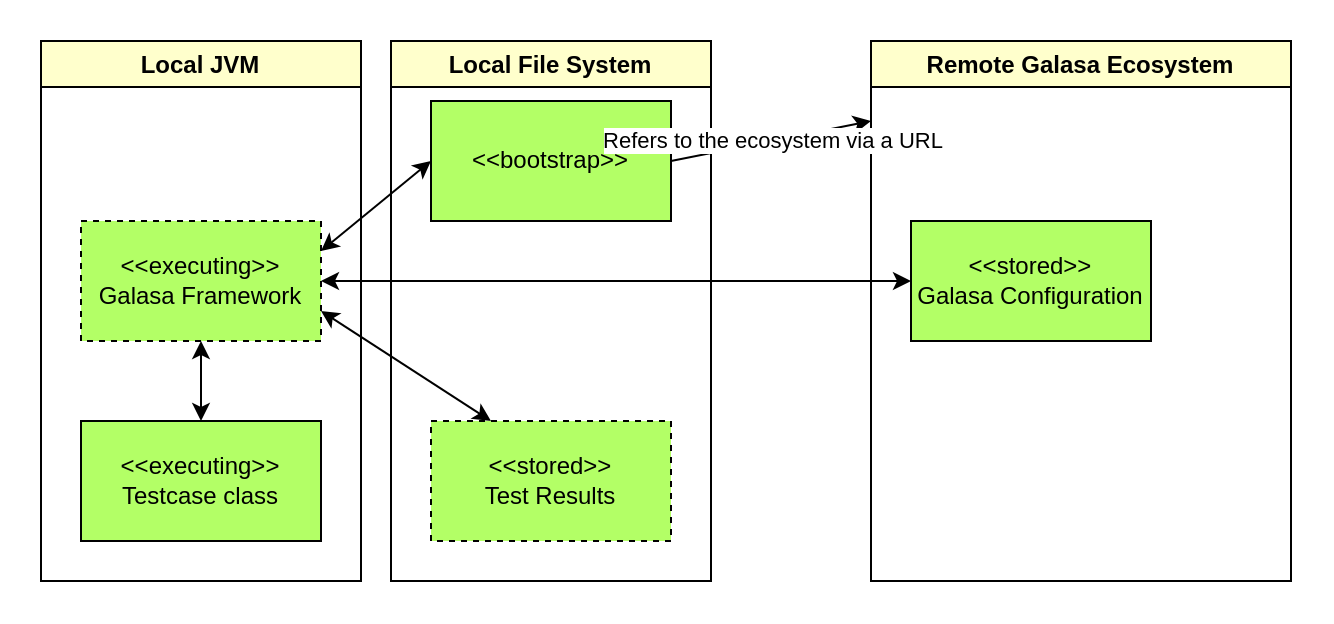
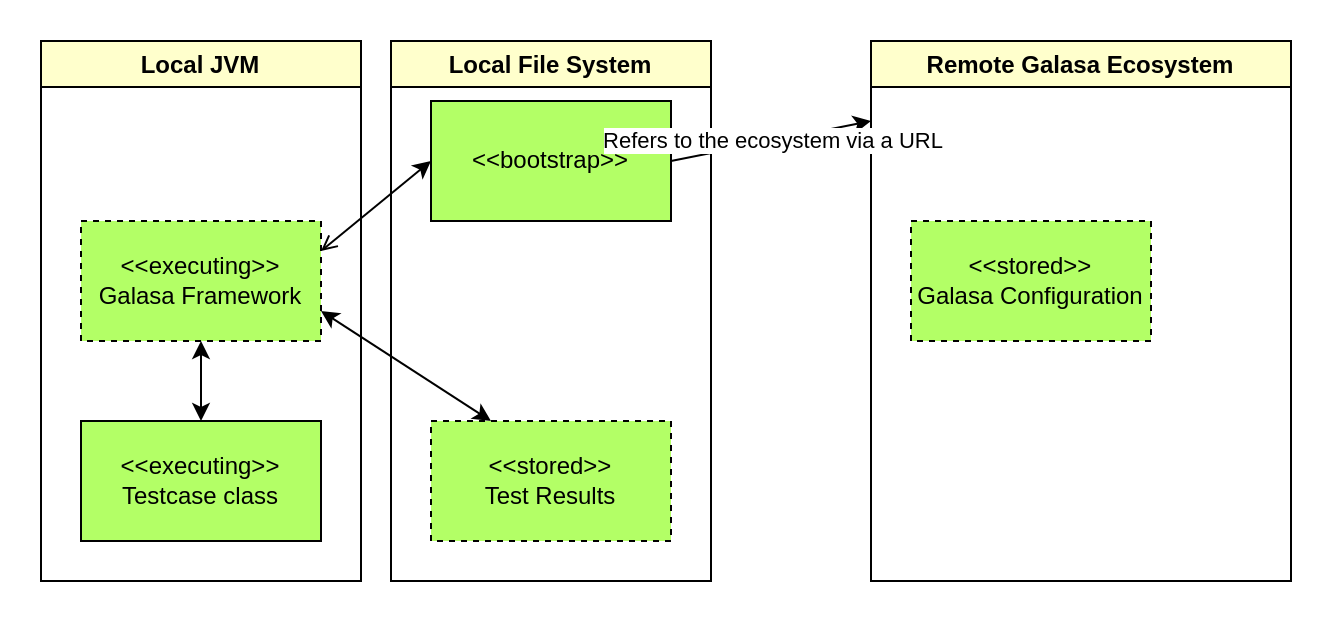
(332, 242) -> (330, 244)
(616, 281) -> none
(1031, 281) -> (1031, 281)
